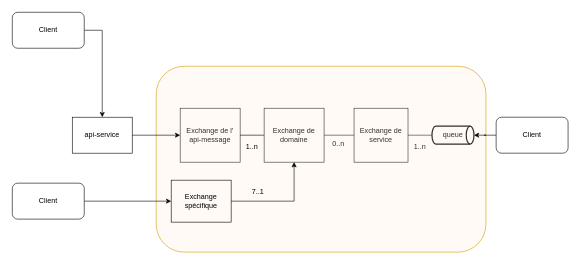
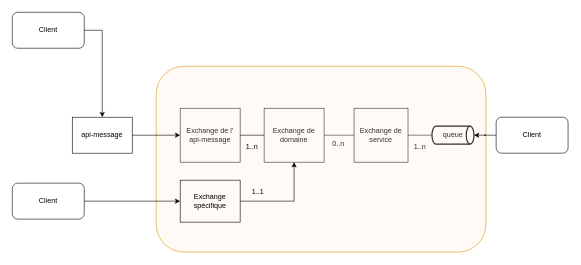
(102, 135) -> (102, 135)
(258, 192) -> (258, 192)
(201, 201) -> (210, 201)
